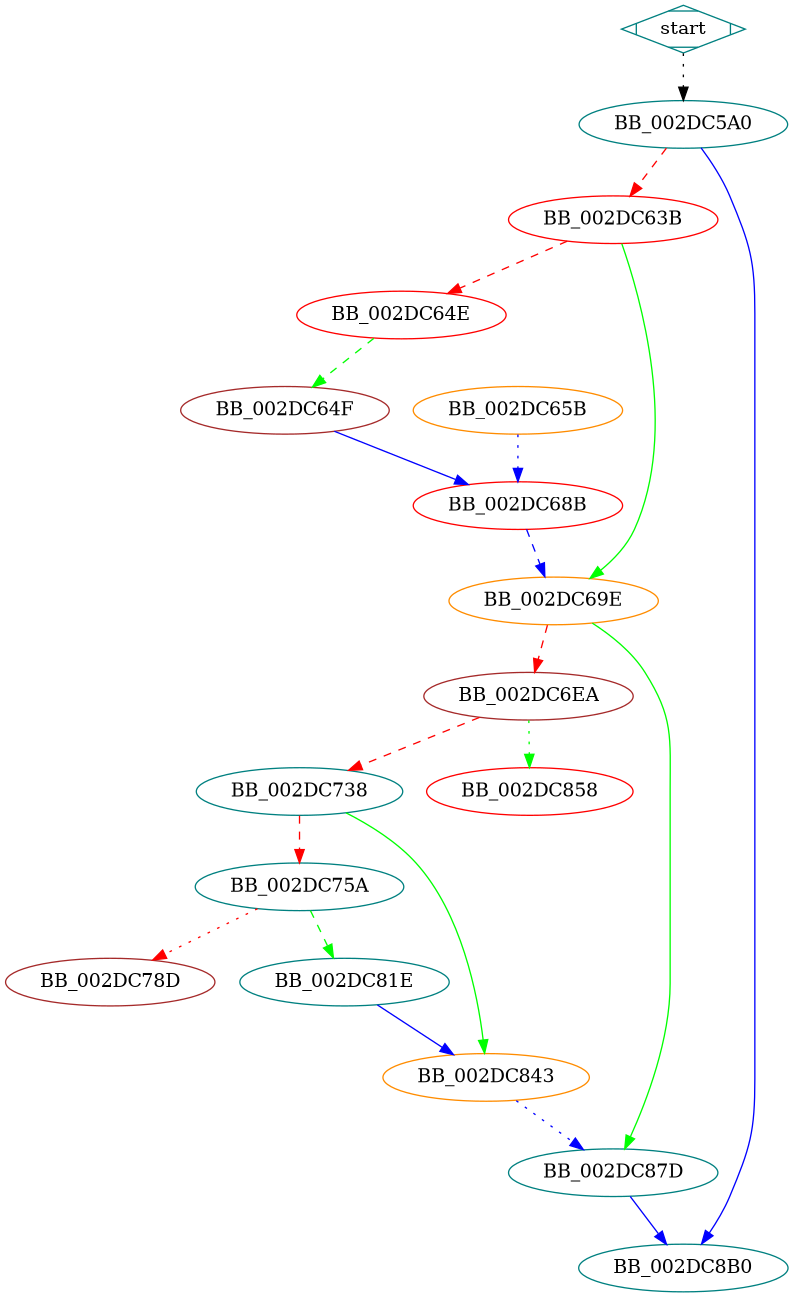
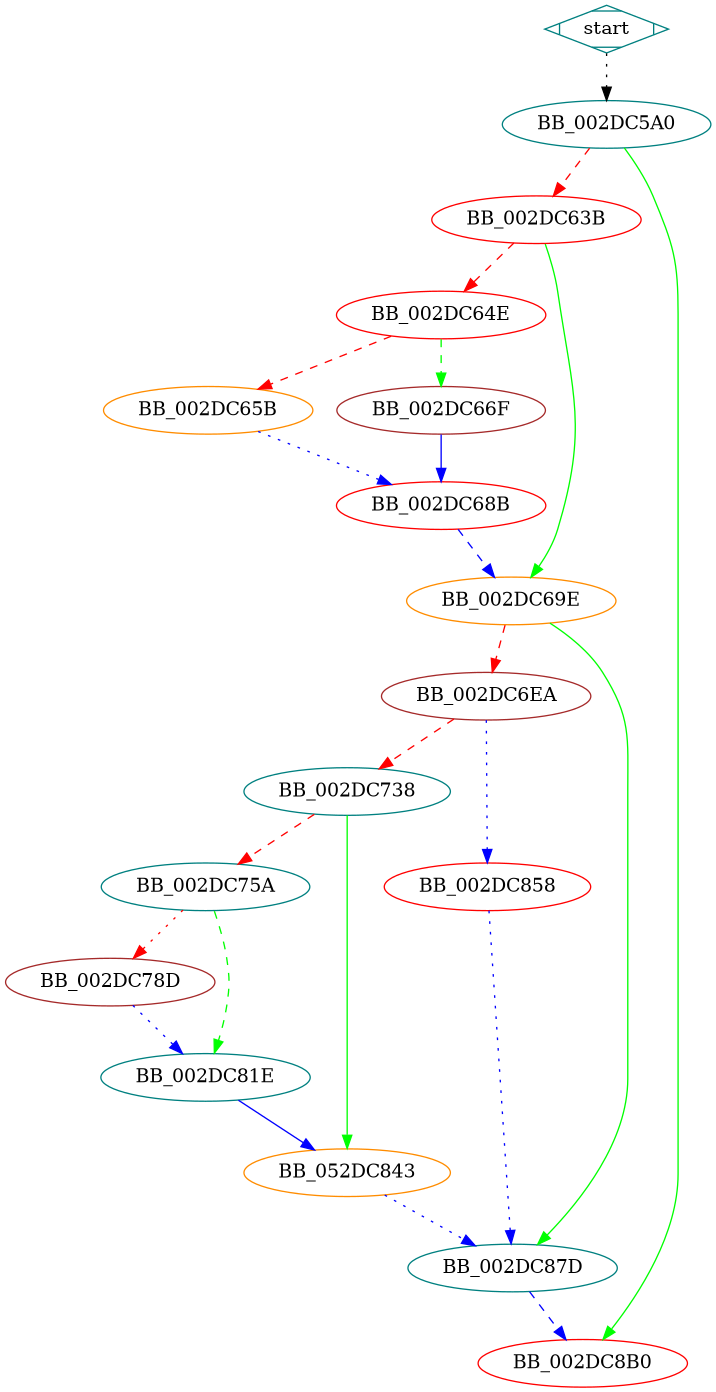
none -> (331, 360)
(285, 410) -> (441, 410)
(755, 689) -> (678, 741)
(529, 737) -> (487, 785)
none -> (153, 1025)
none -> (500, 1070)
(486, 1077) -> (347, 1173)
(644, 1215) -> (544, 1310)
(683, 1268) -> (583, 1363)
